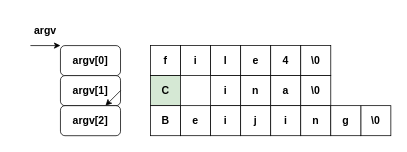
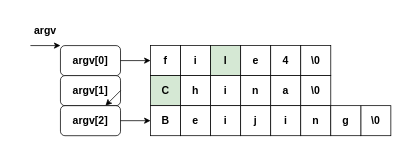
none -> (132, 60)
(225, 60) -> (225, 60)
none -> (195, 90)
none -> (132, 120)
